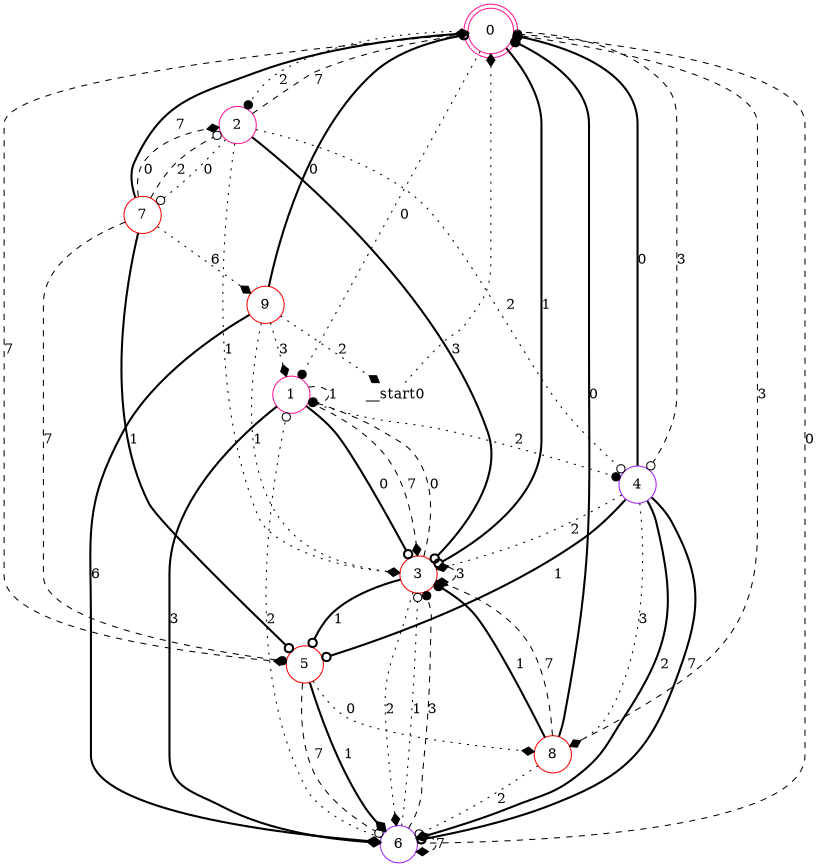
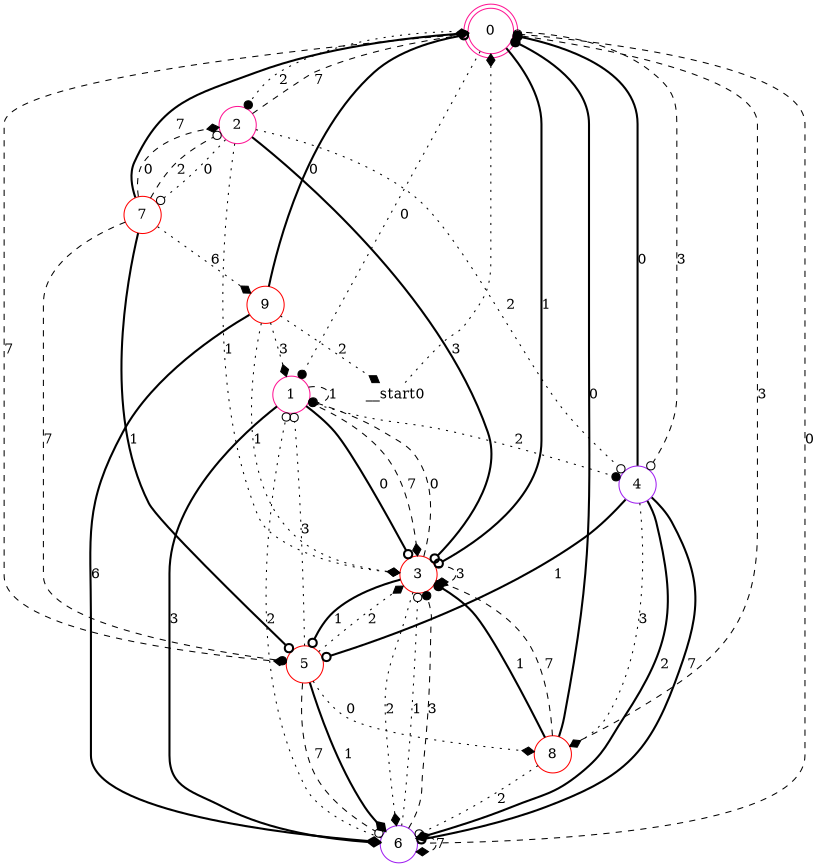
none -> (301, 528)
(538, 537) -> (355, 622)
